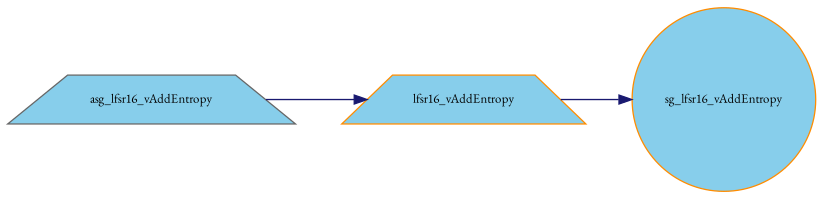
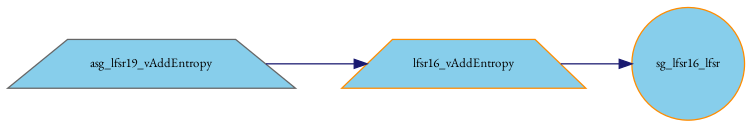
(152, 100) -> (152, 64)
(724, 100) -> (688, 64)
